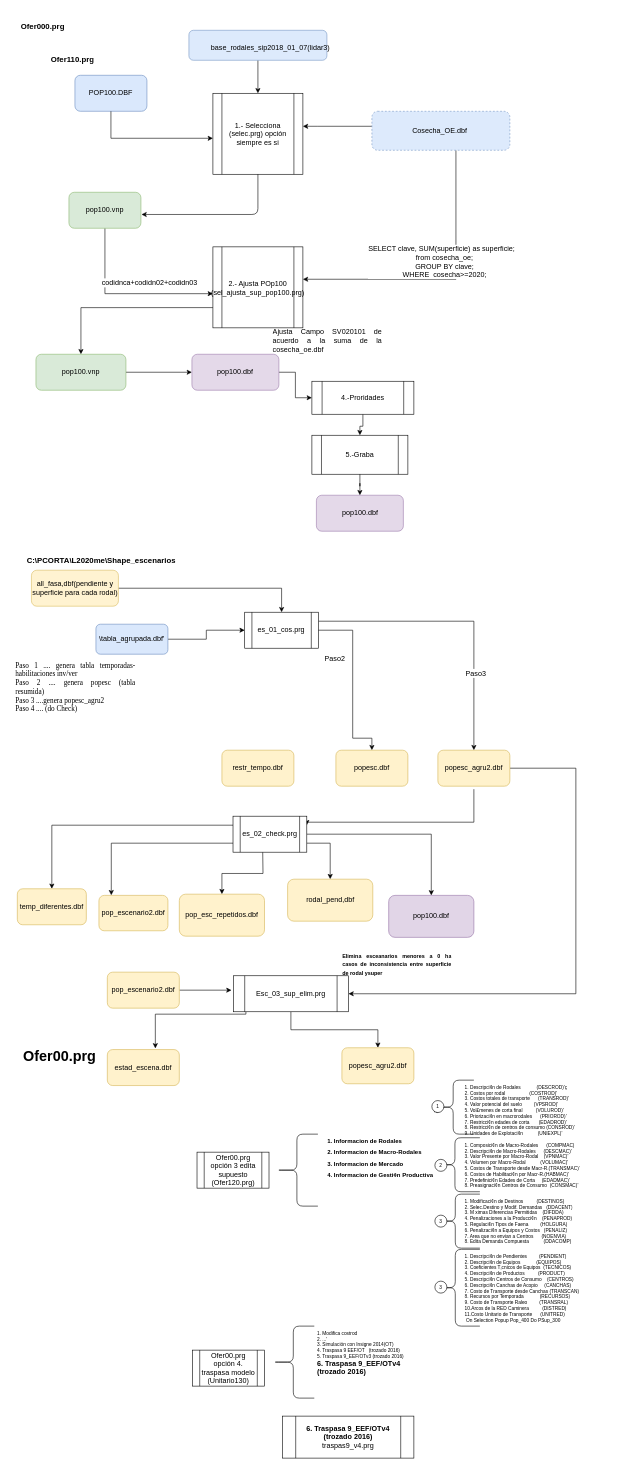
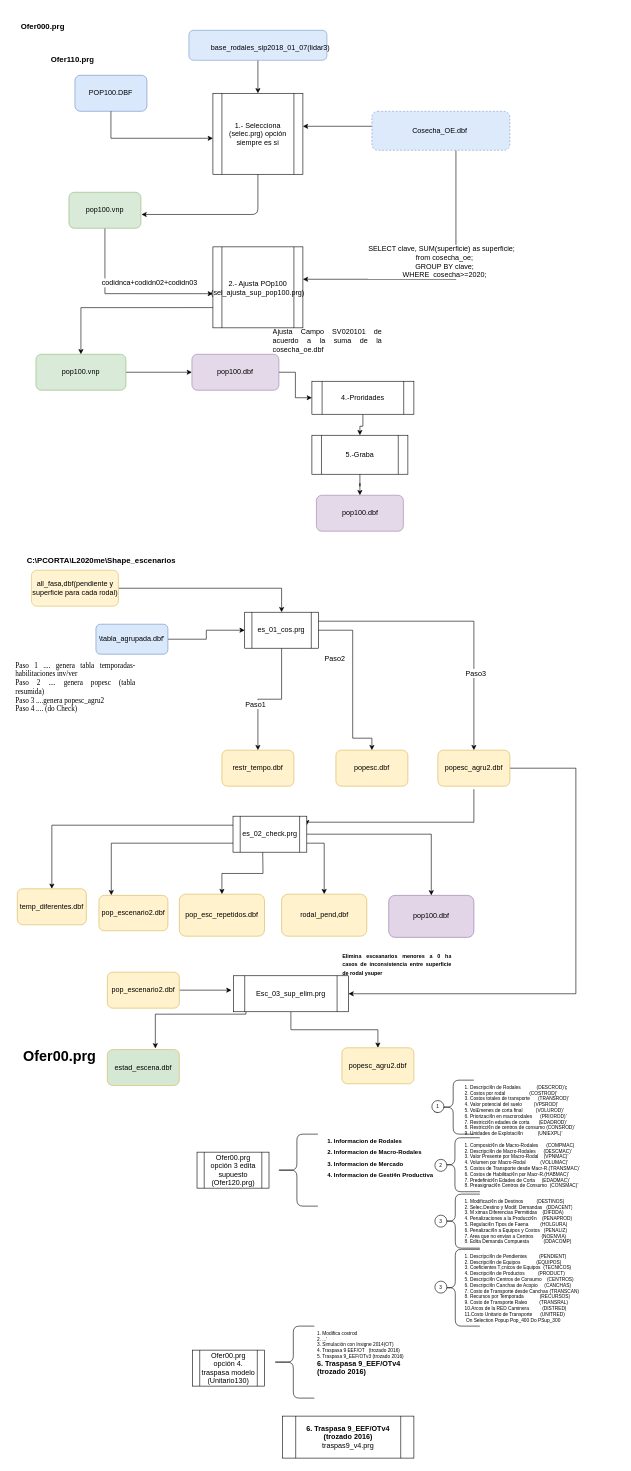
none -> (281, 674)
(330, 900) -> (324, 915)
(143, 1068) -> (143, 1068)
